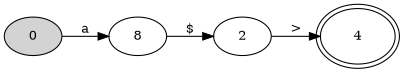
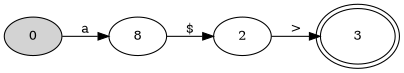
(358, 36) -> (358, 36)
